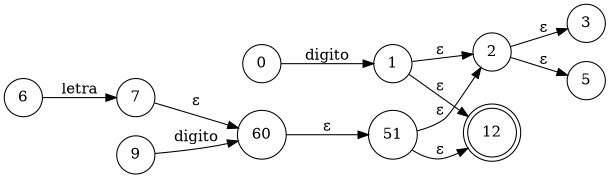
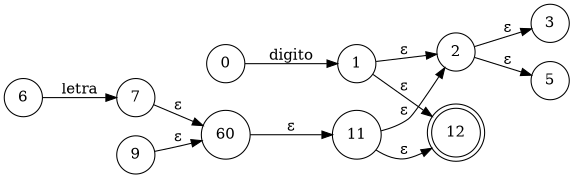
(393, 135) -> (357, 135)
(196, 137) -> (178, 137)
